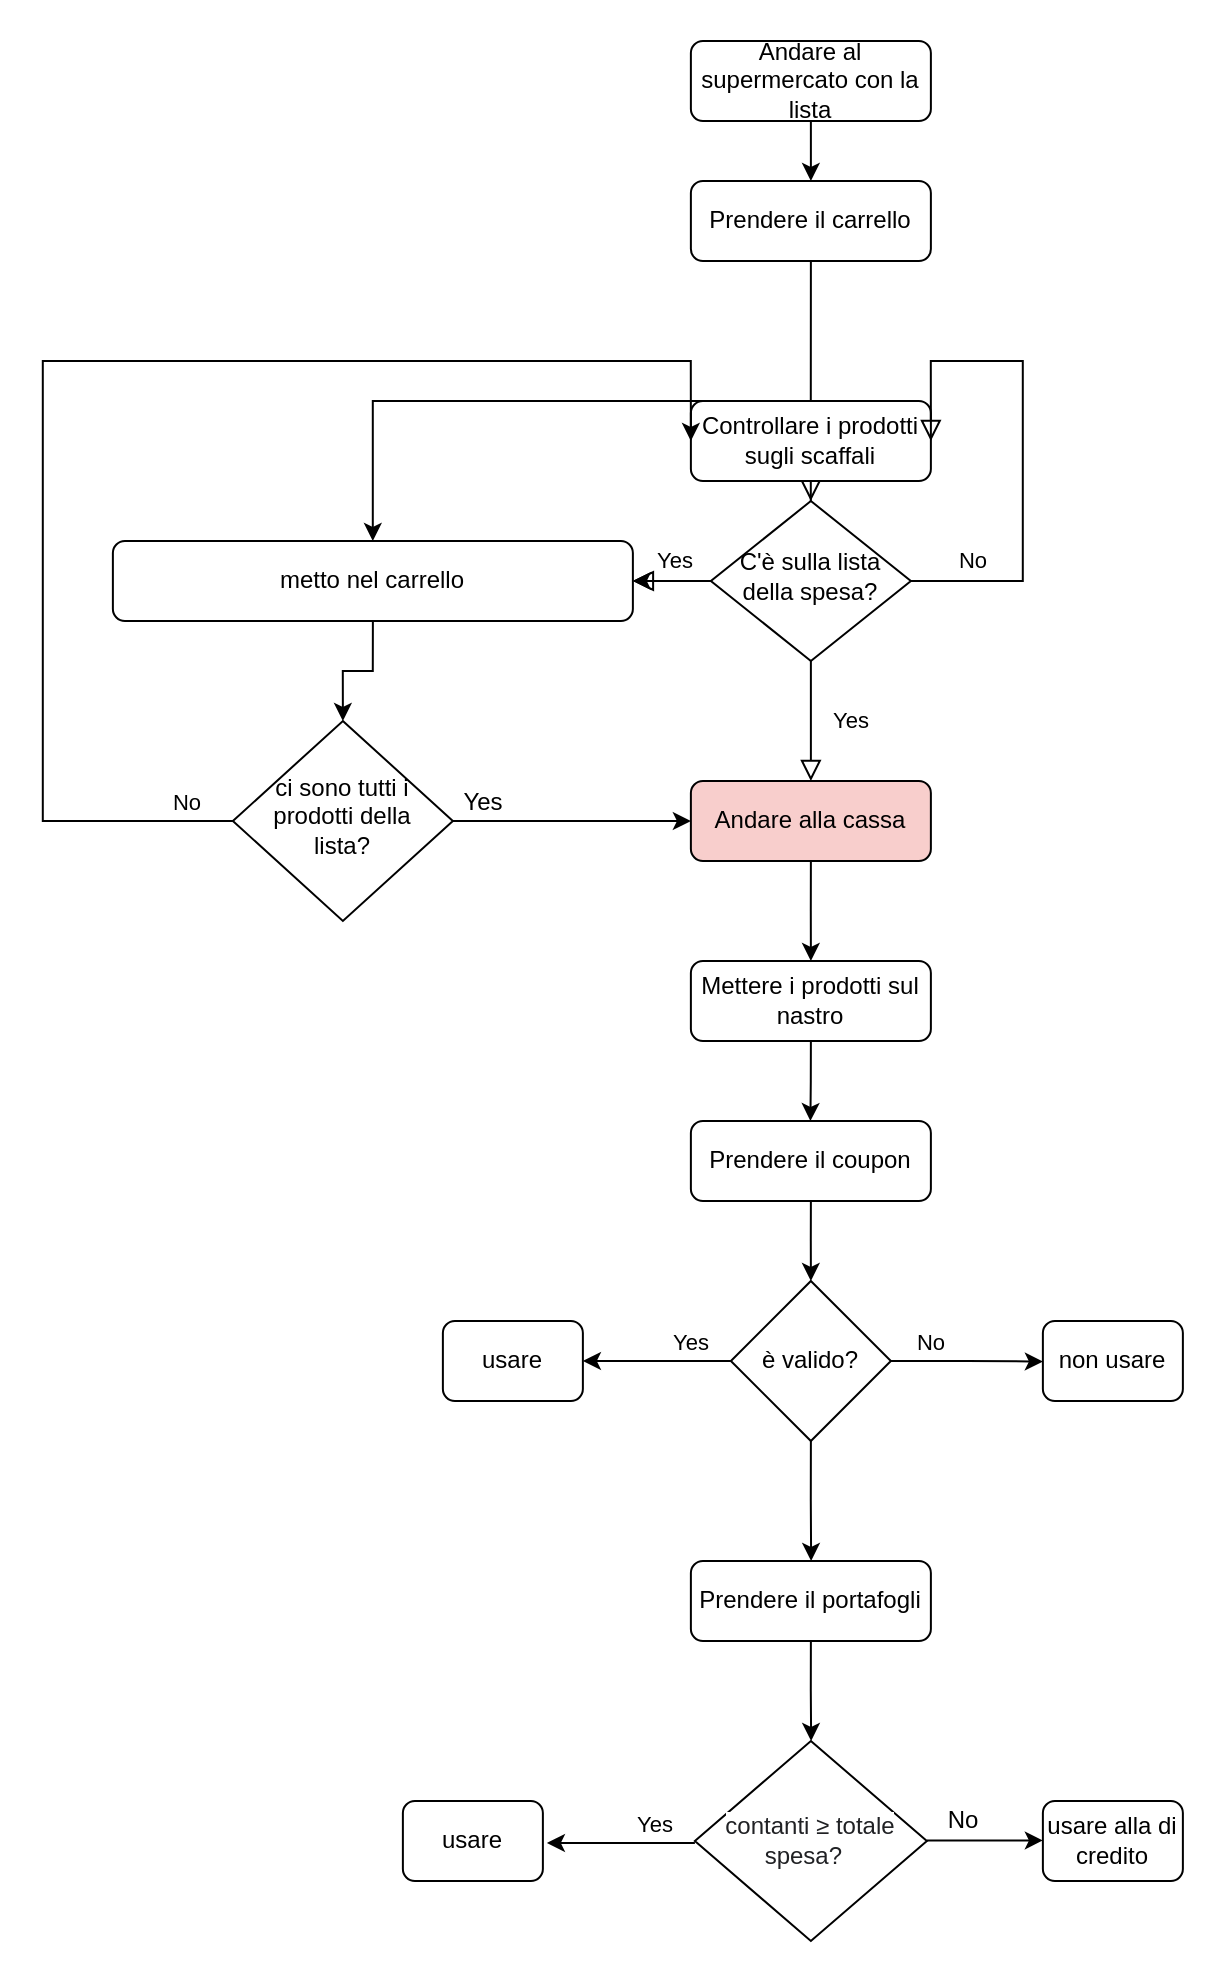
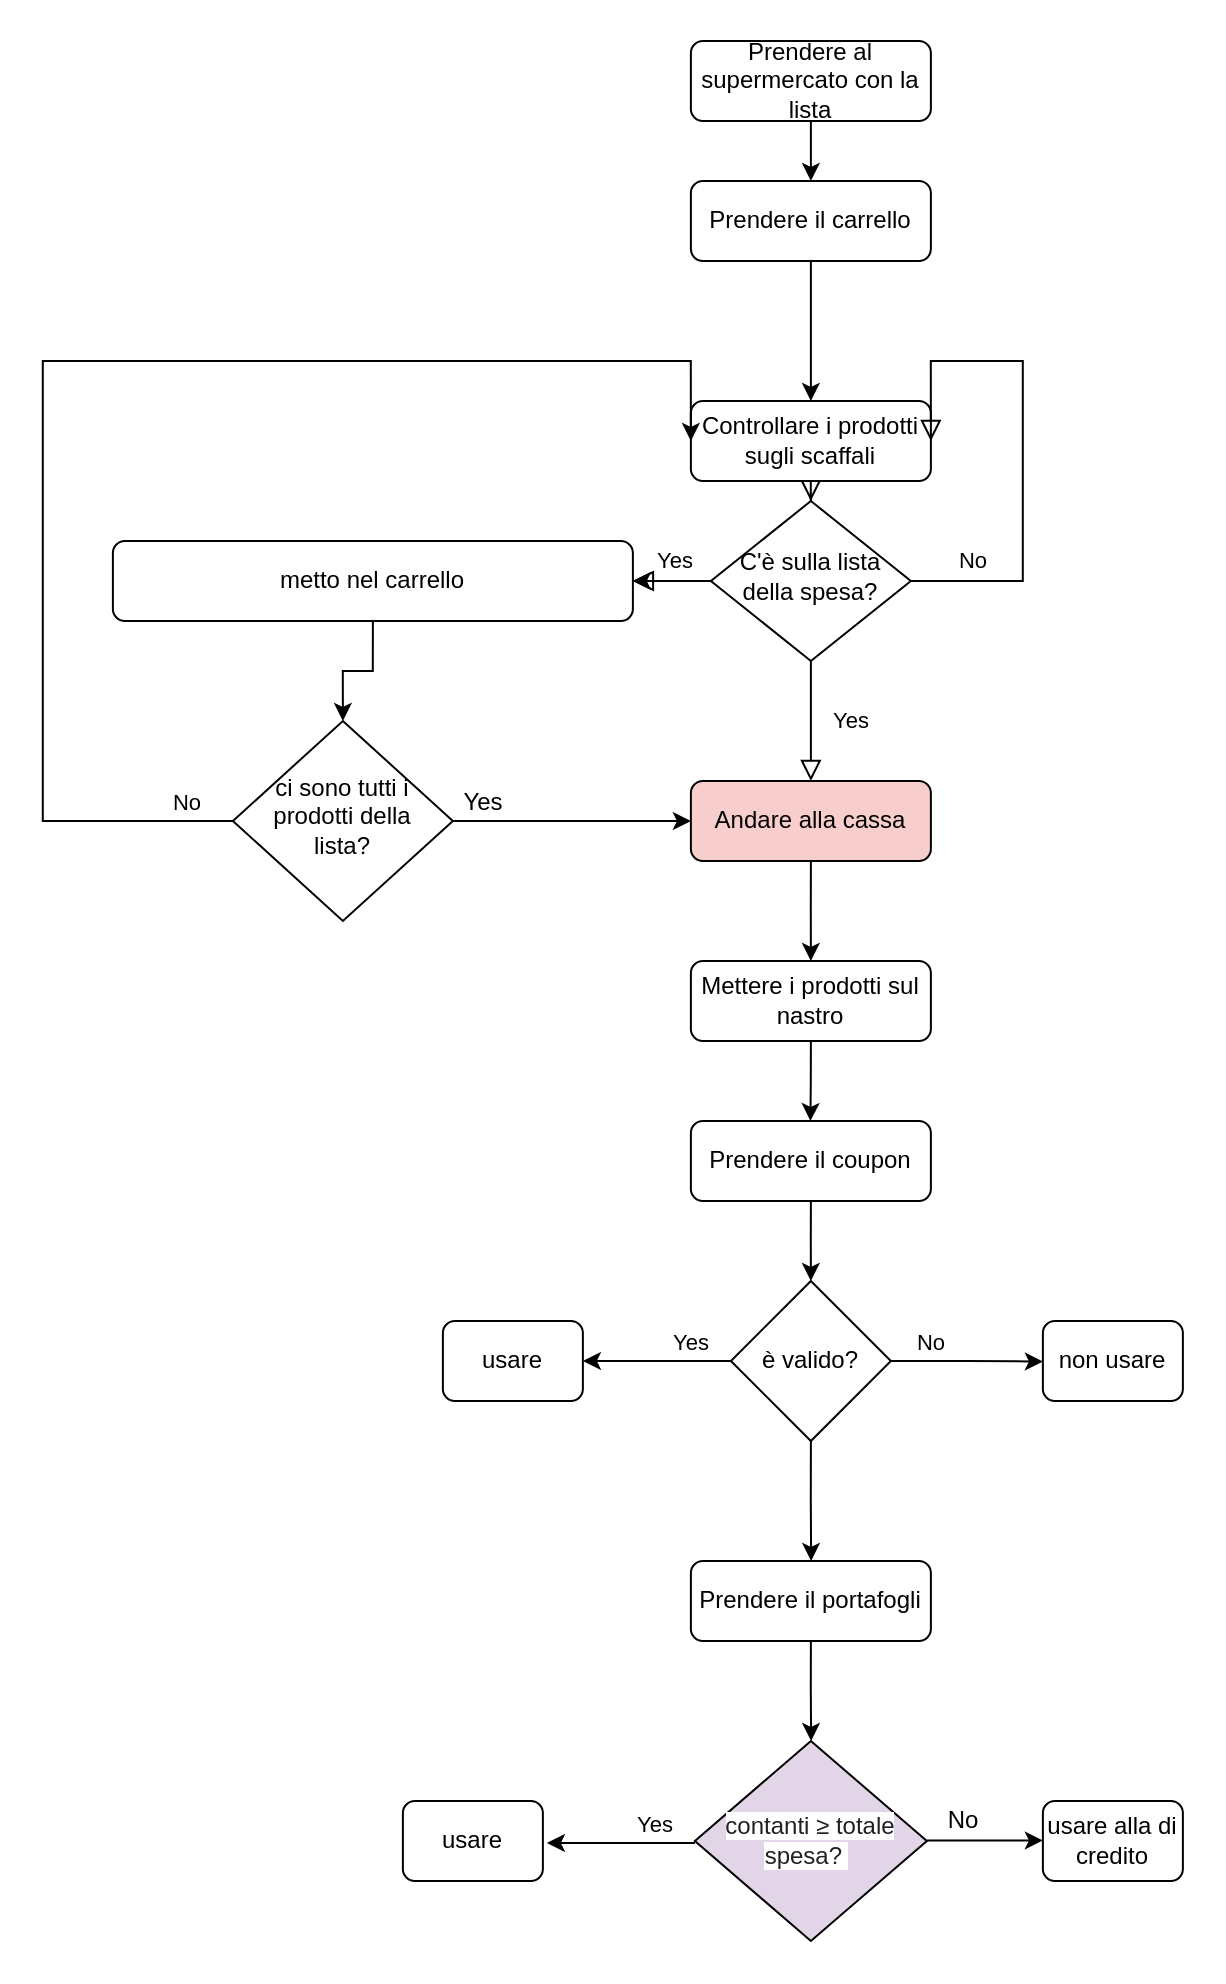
(811, 81) -> (811, 81)
(473, 401) -> (811, 386)
(811, 1841) -> (811, 1841)
